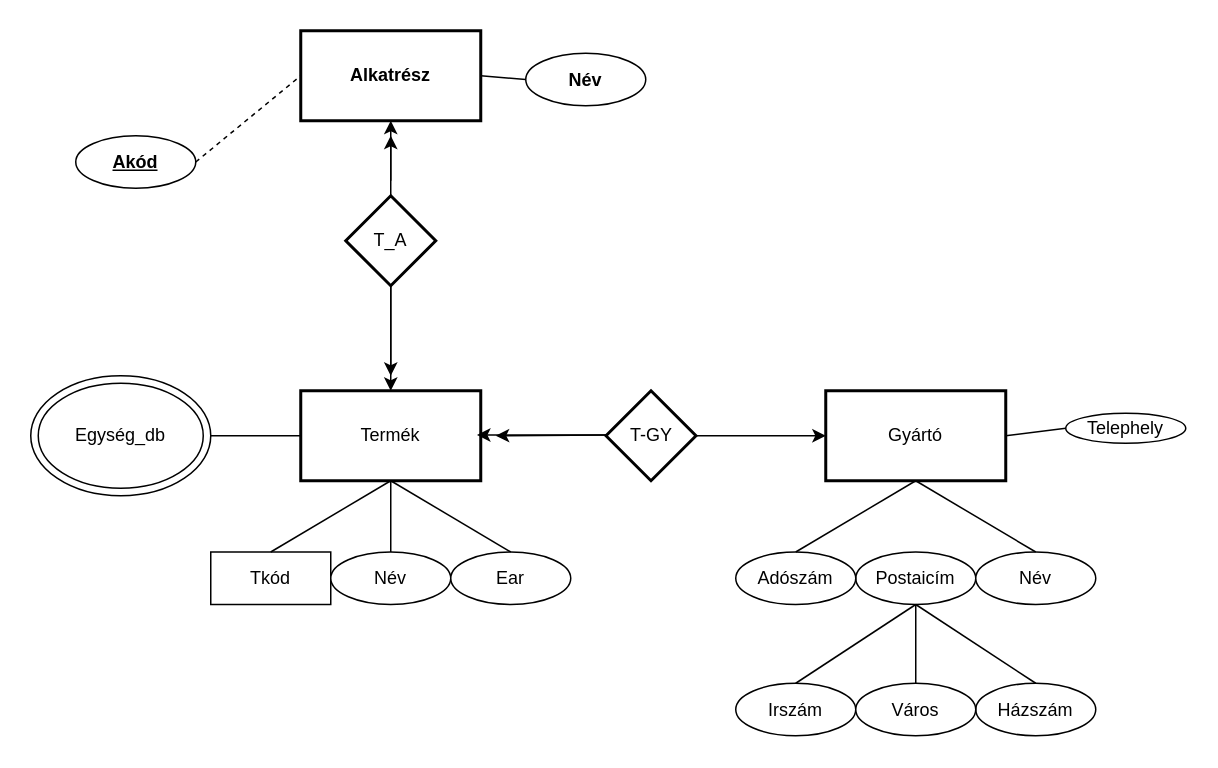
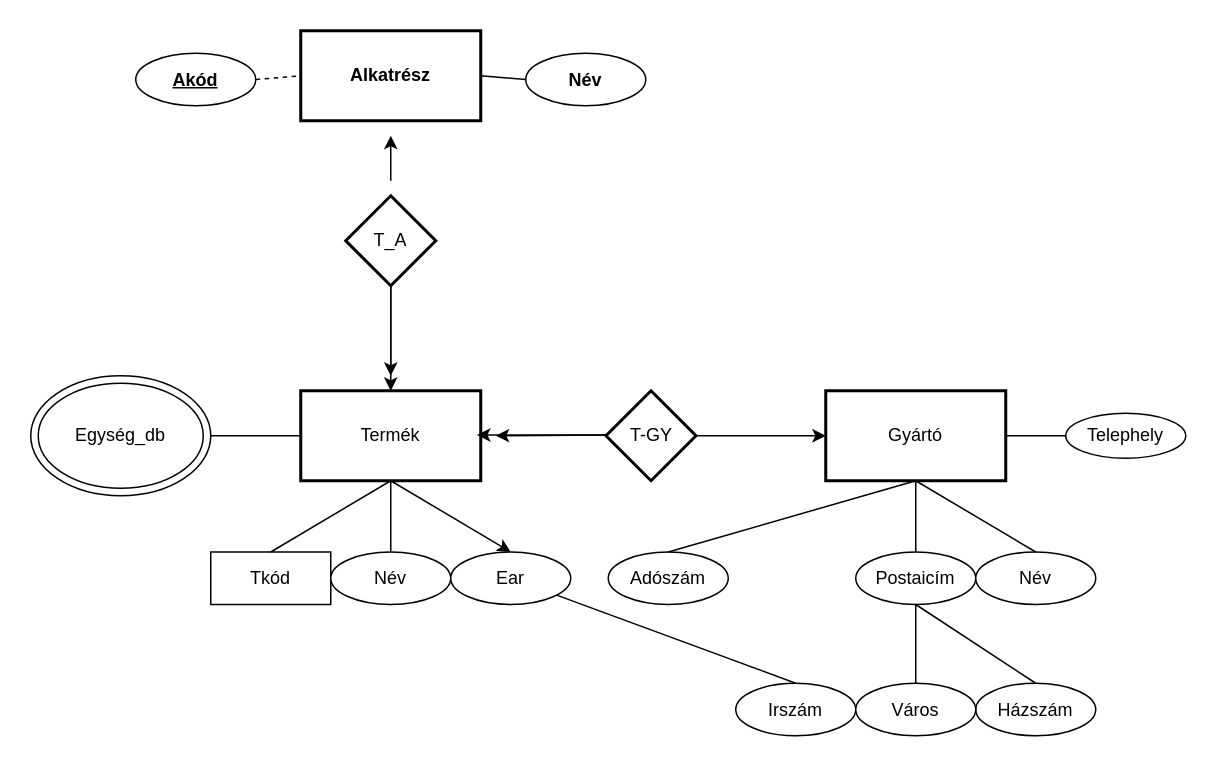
(136, 162) -> (196, 80)
(391, 188) -> none
(1126, 428) -> (1126, 436)
none -> (916, 518)
(504, 548) -> (501, 546)
(796, 578) -> (668, 578)
(854, 645) -> (676, 639)
